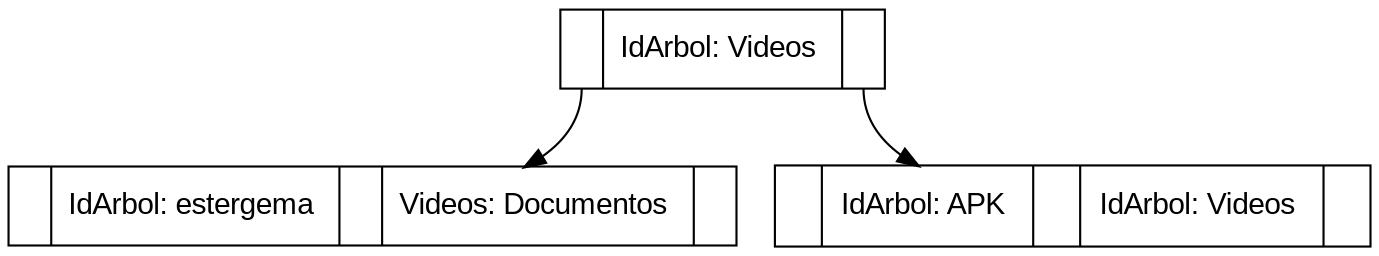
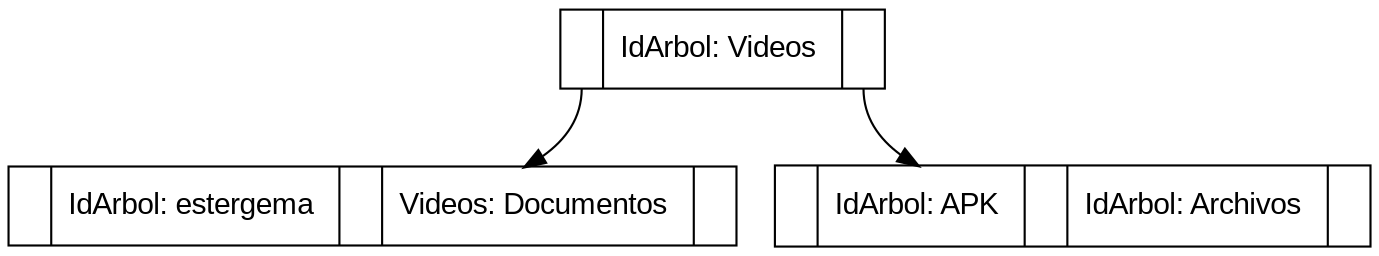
(1202, 205) -> (1198, 205)
